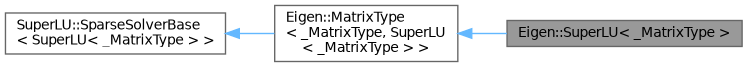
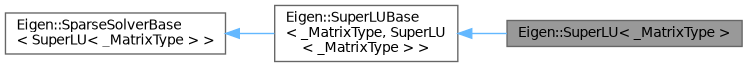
(115, 33) -> (115, 33)
(366, 33) -> (366, 33)
